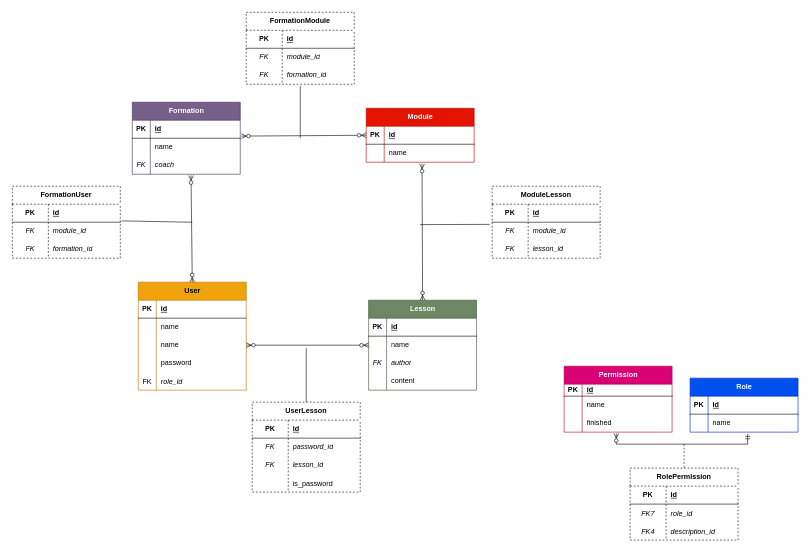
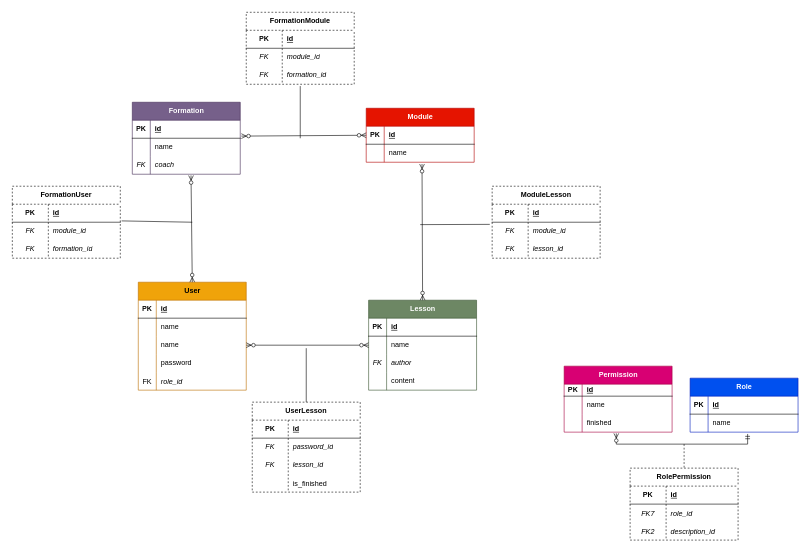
(314, 484) -> (312, 484)
(648, 532) -> (648, 532)
